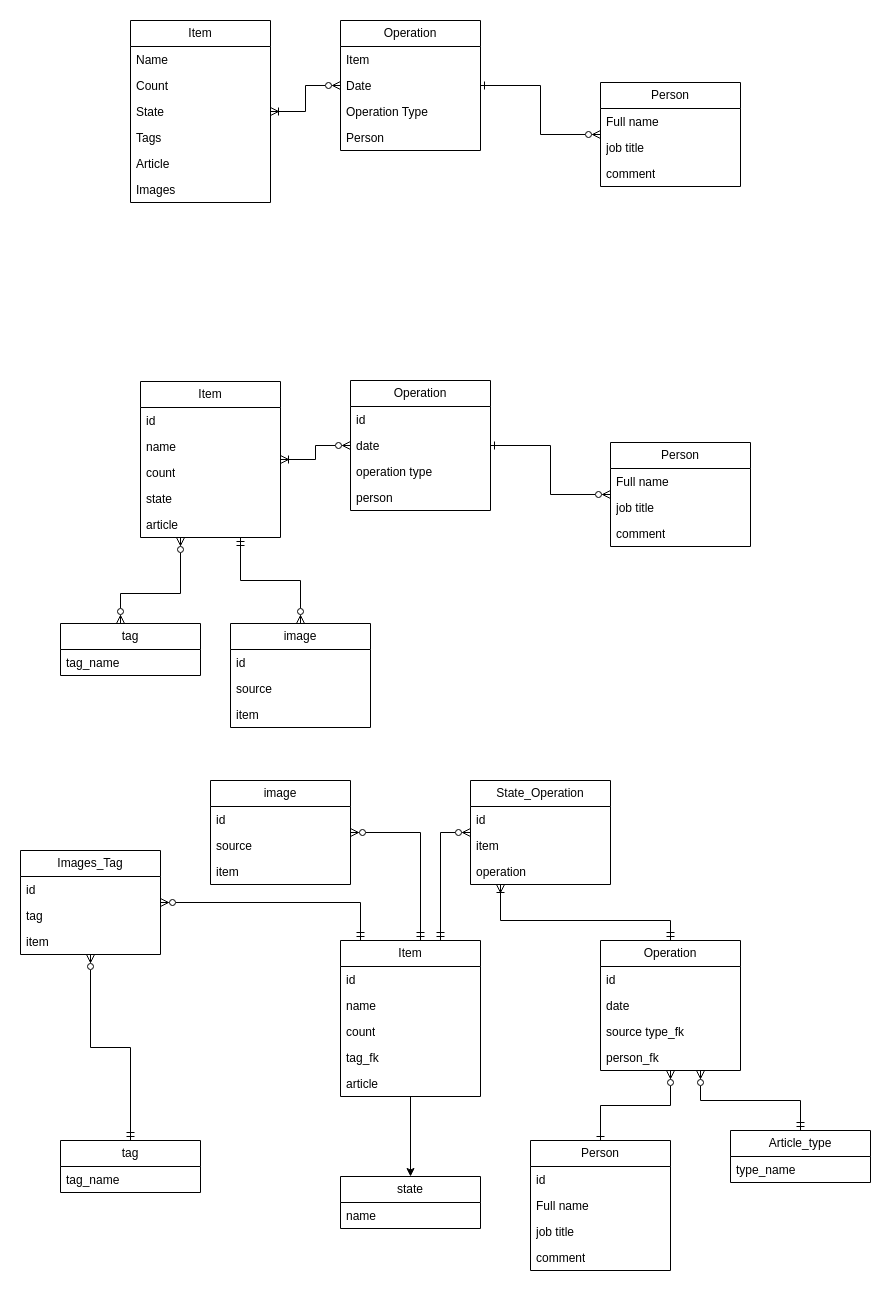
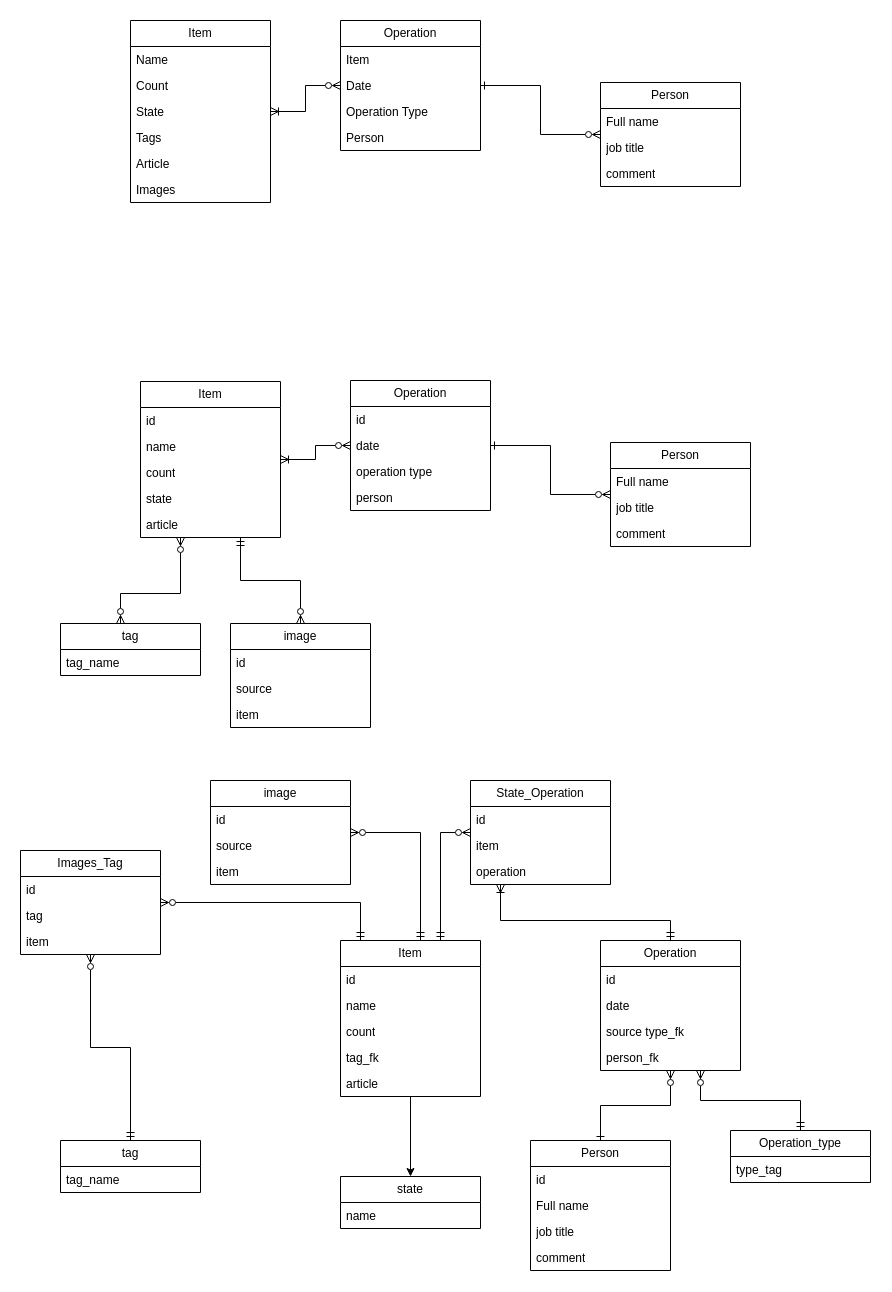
(801, 1144) -> (801, 1144)
(767, 1171) -> (763, 1171)
